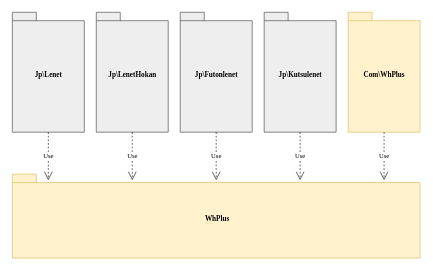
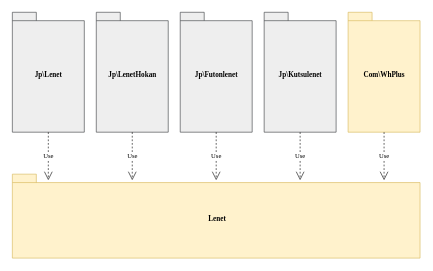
(217, 219) -> (217, 219)
